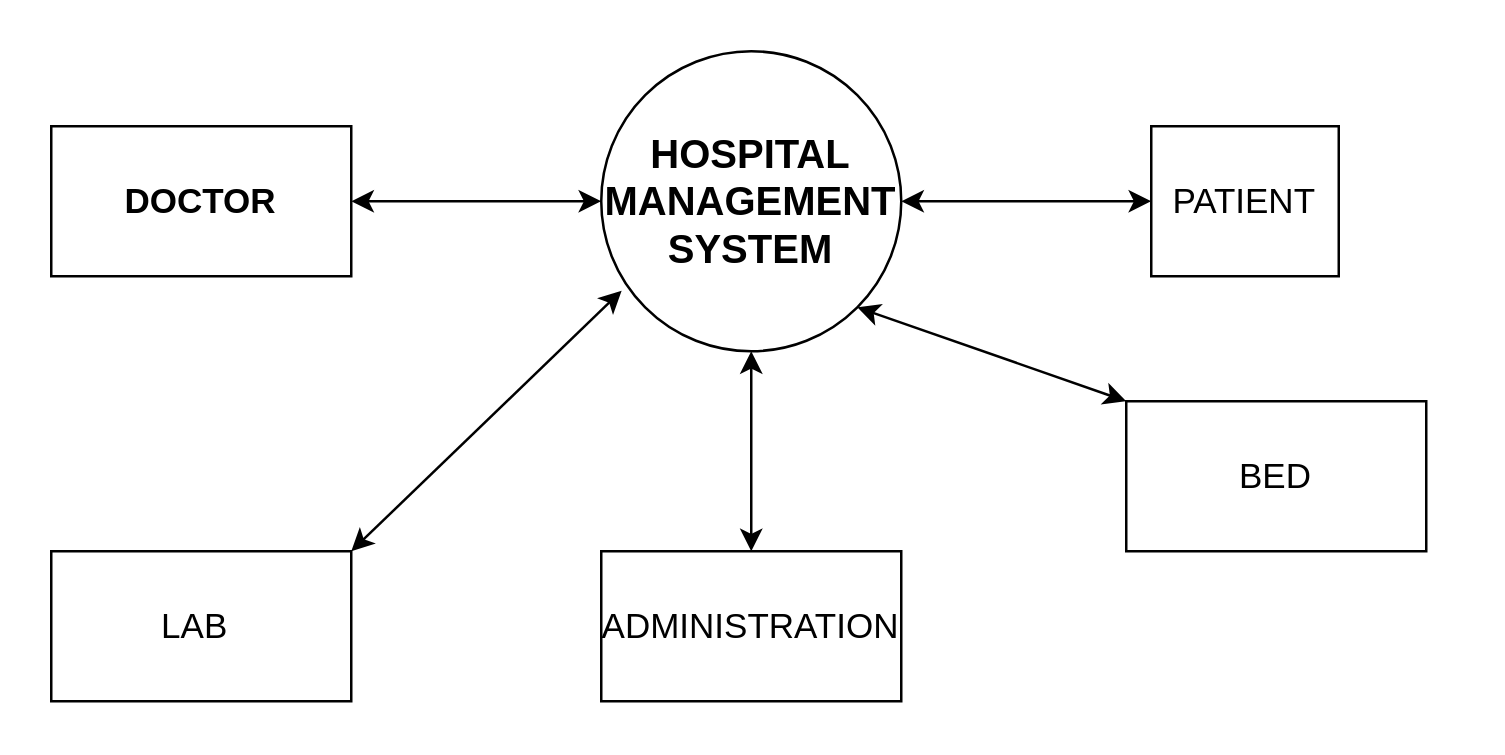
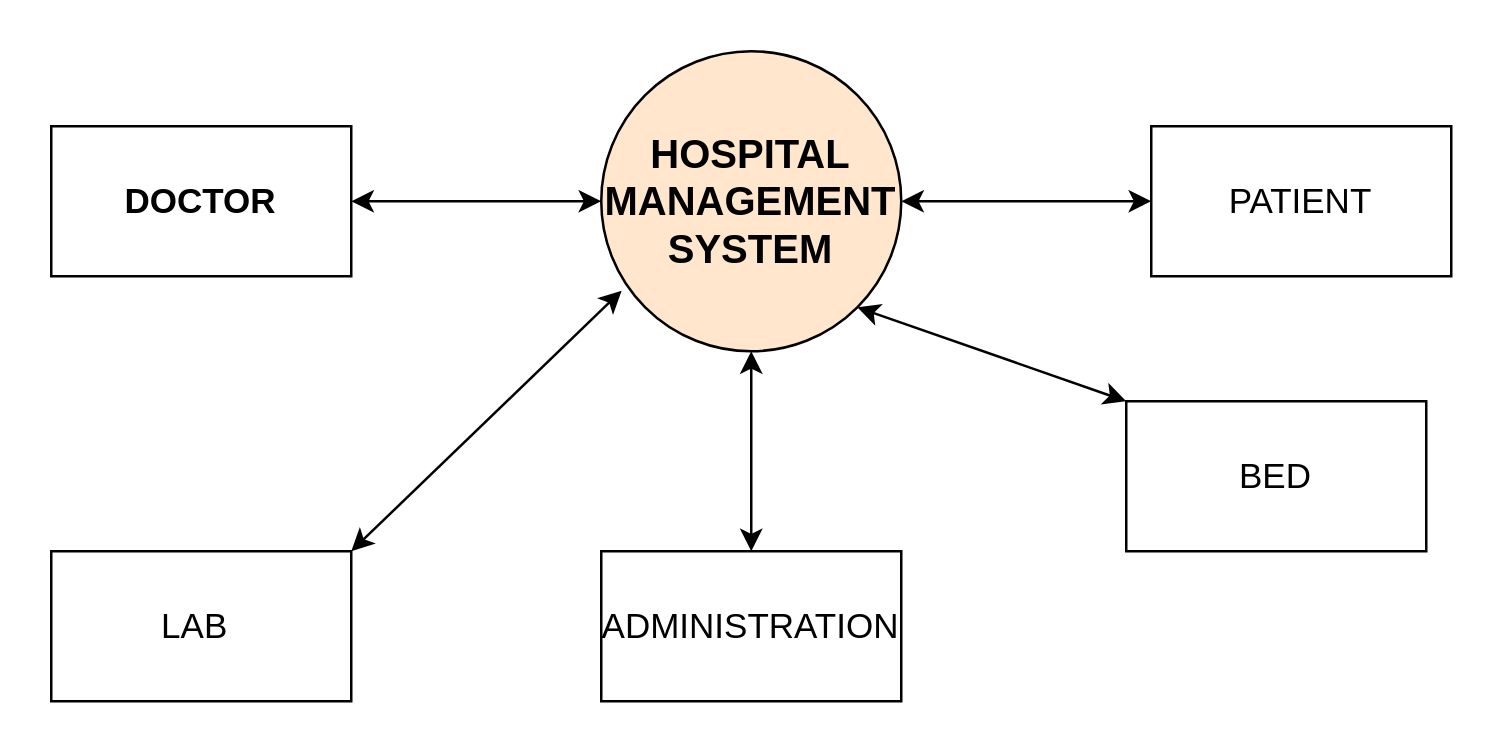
(751, 201) -> (751, 201)
(1245, 201) -> (1301, 201)
